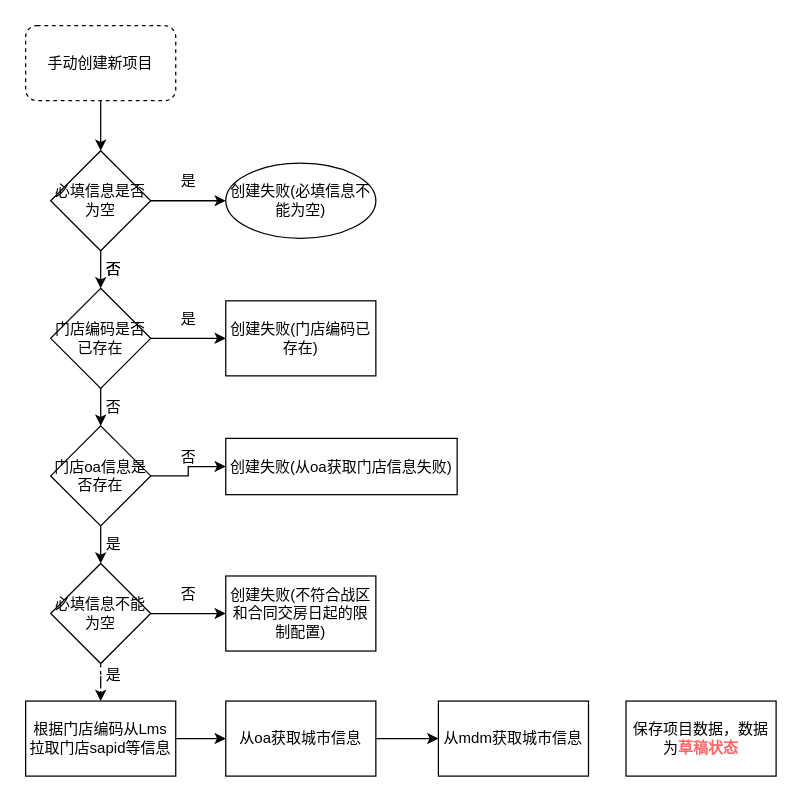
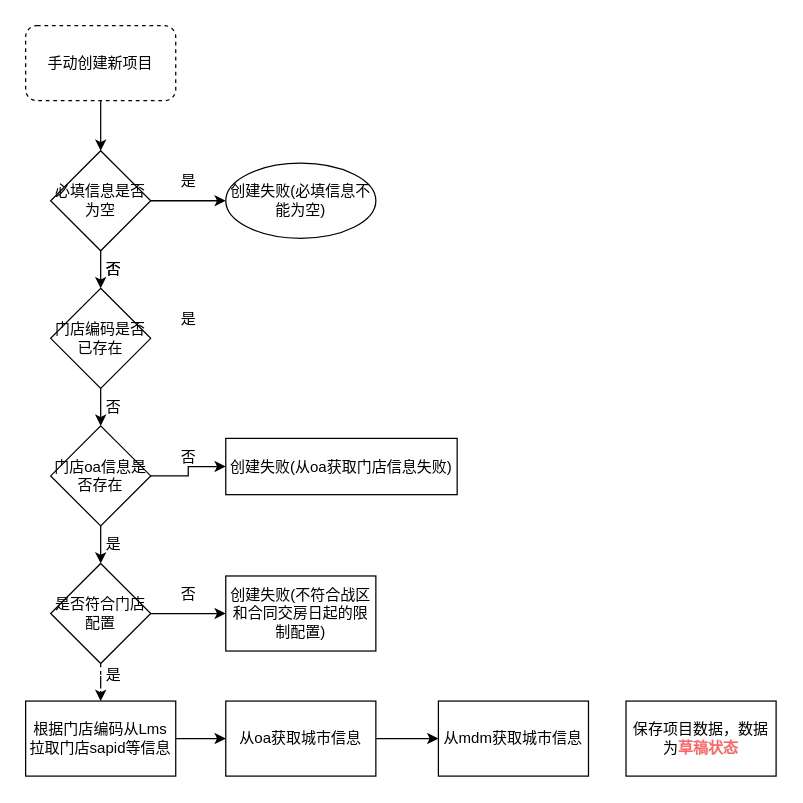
(184, 338) -> none
(301, 338) -> none
(101, 613) -> (101, 613)
